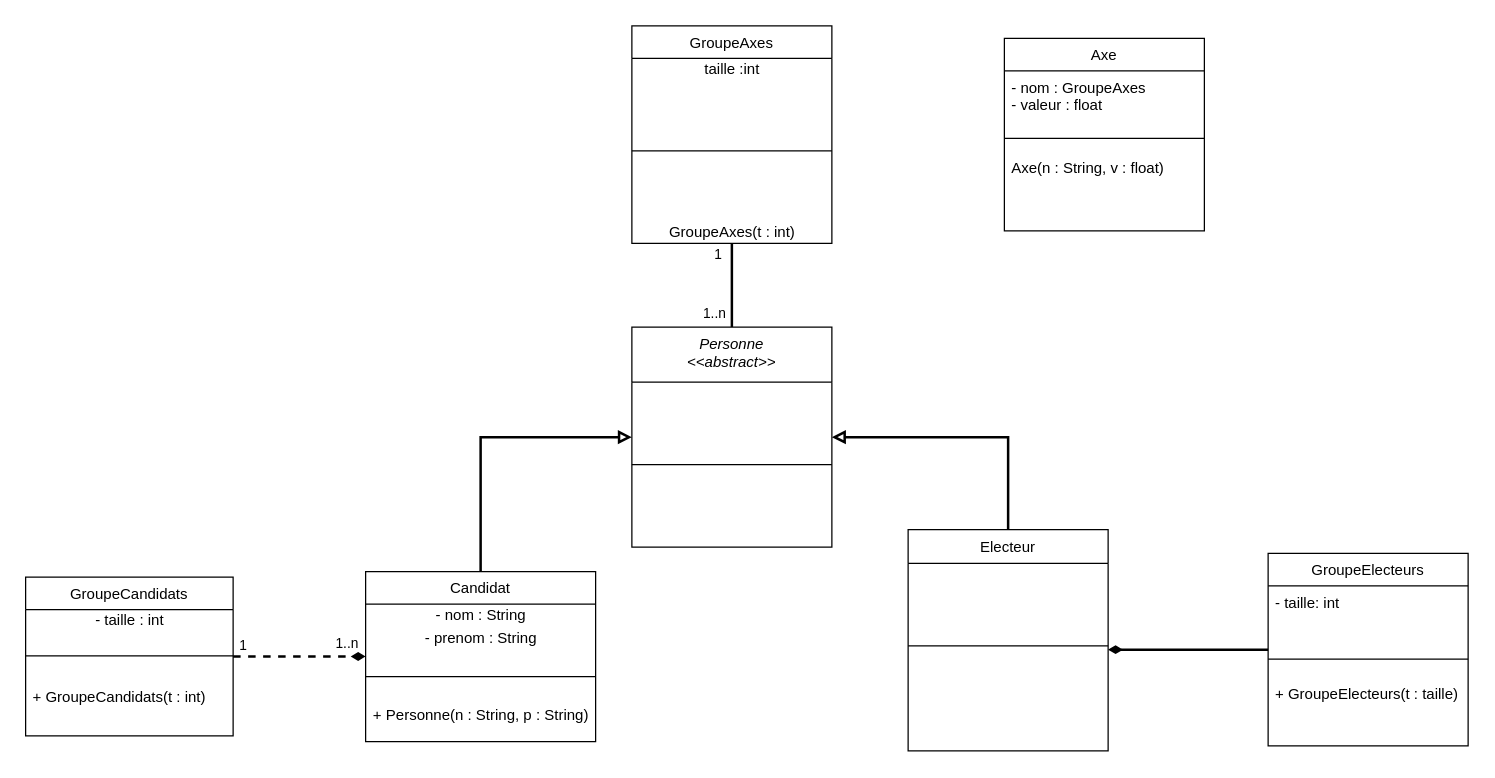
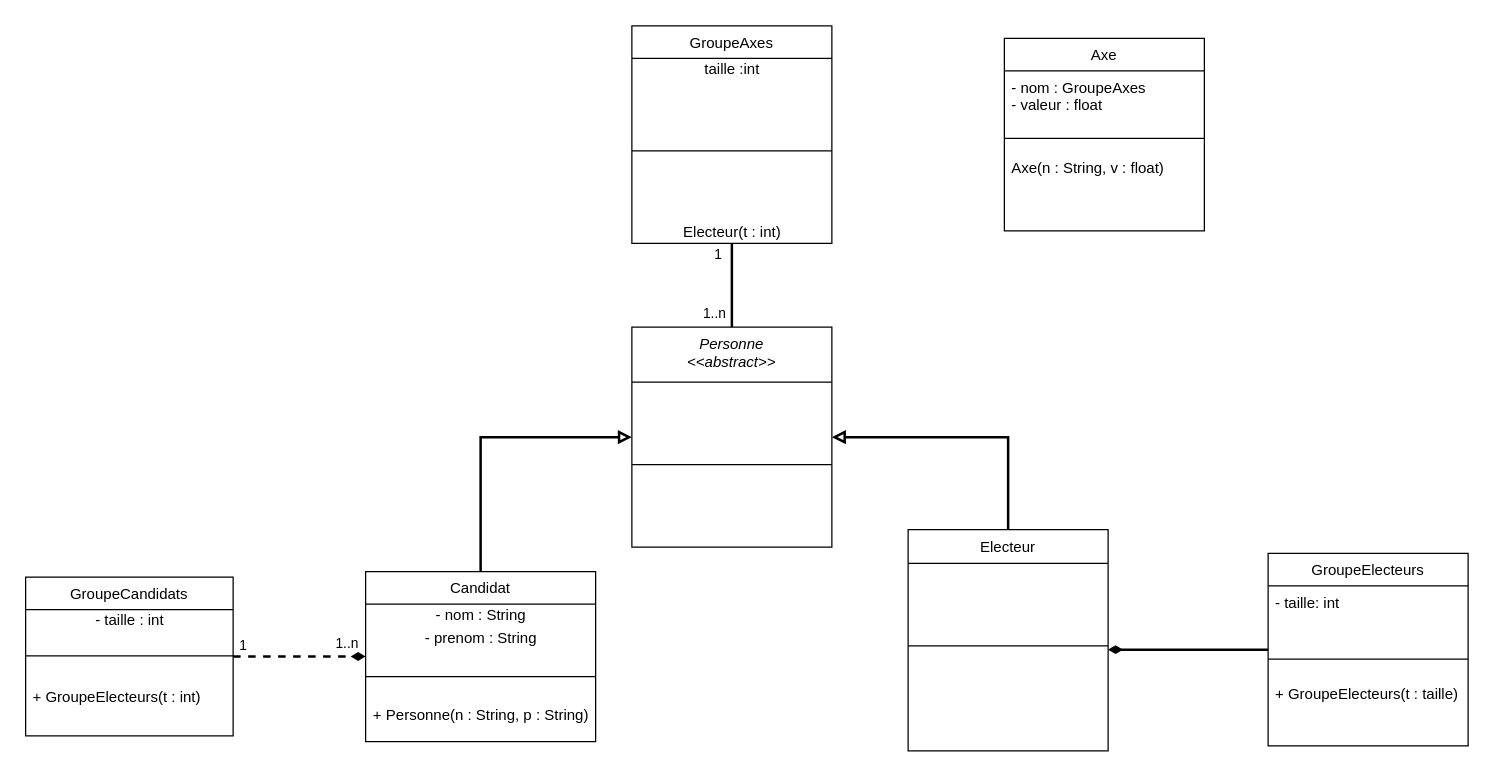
(733, 232) -> (733, 232)
(130, 696) -> (130, 696)
